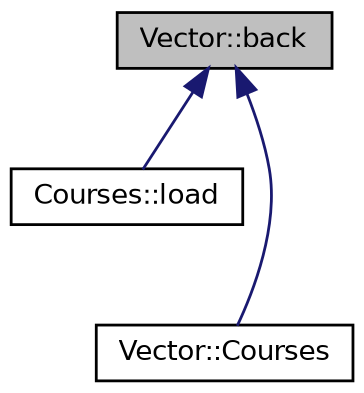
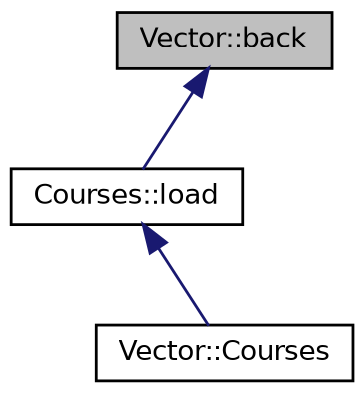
(271, 211) -> (184, 287)
